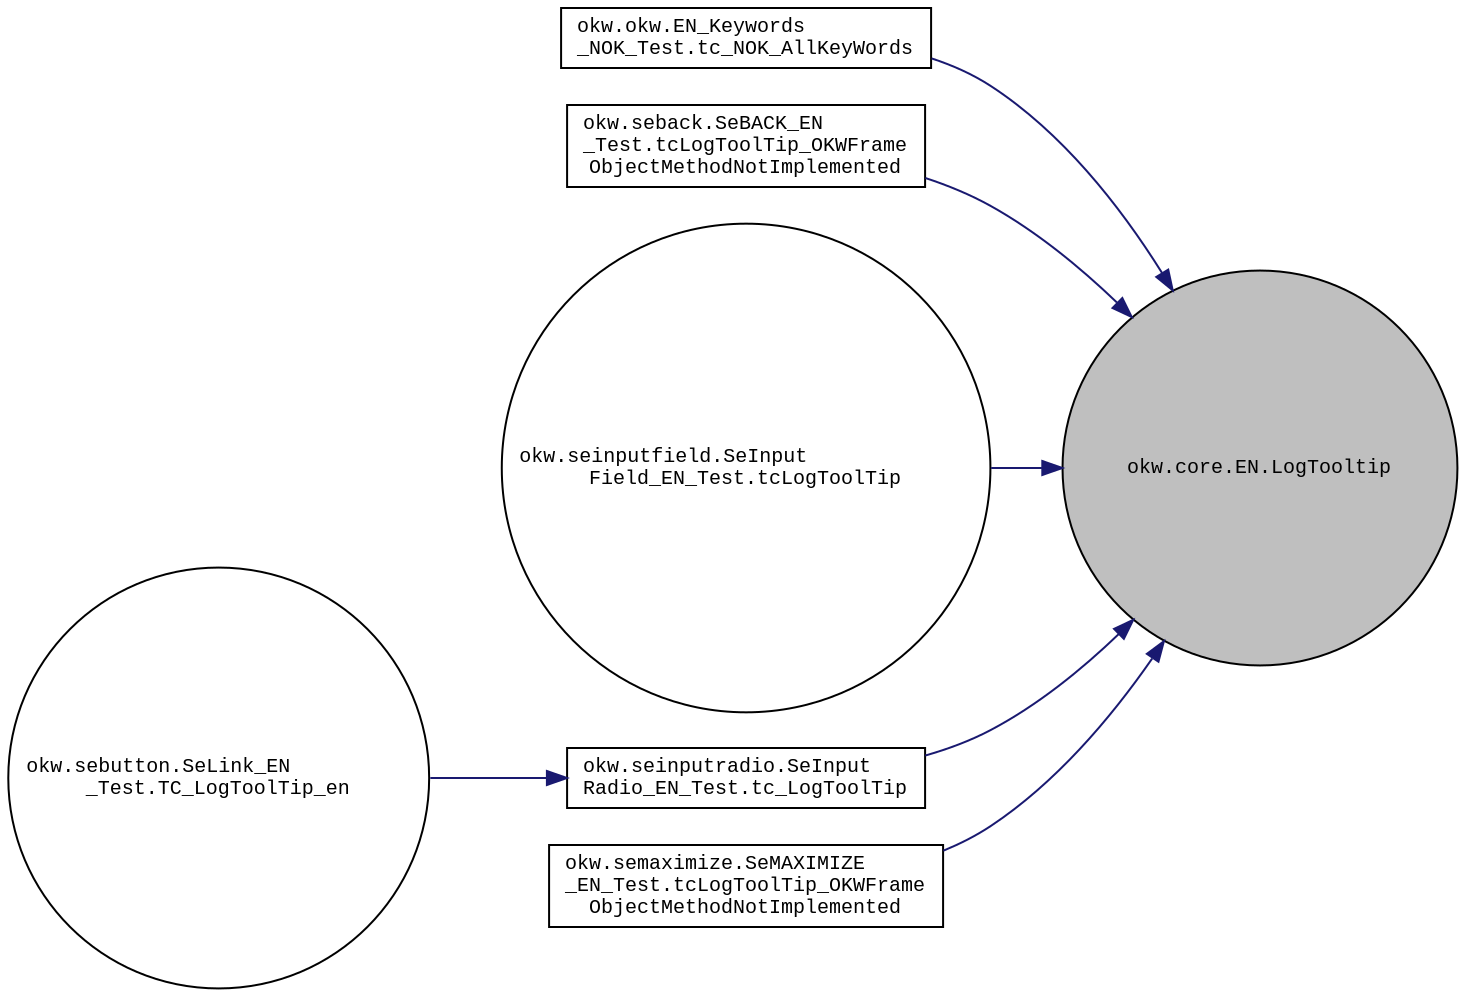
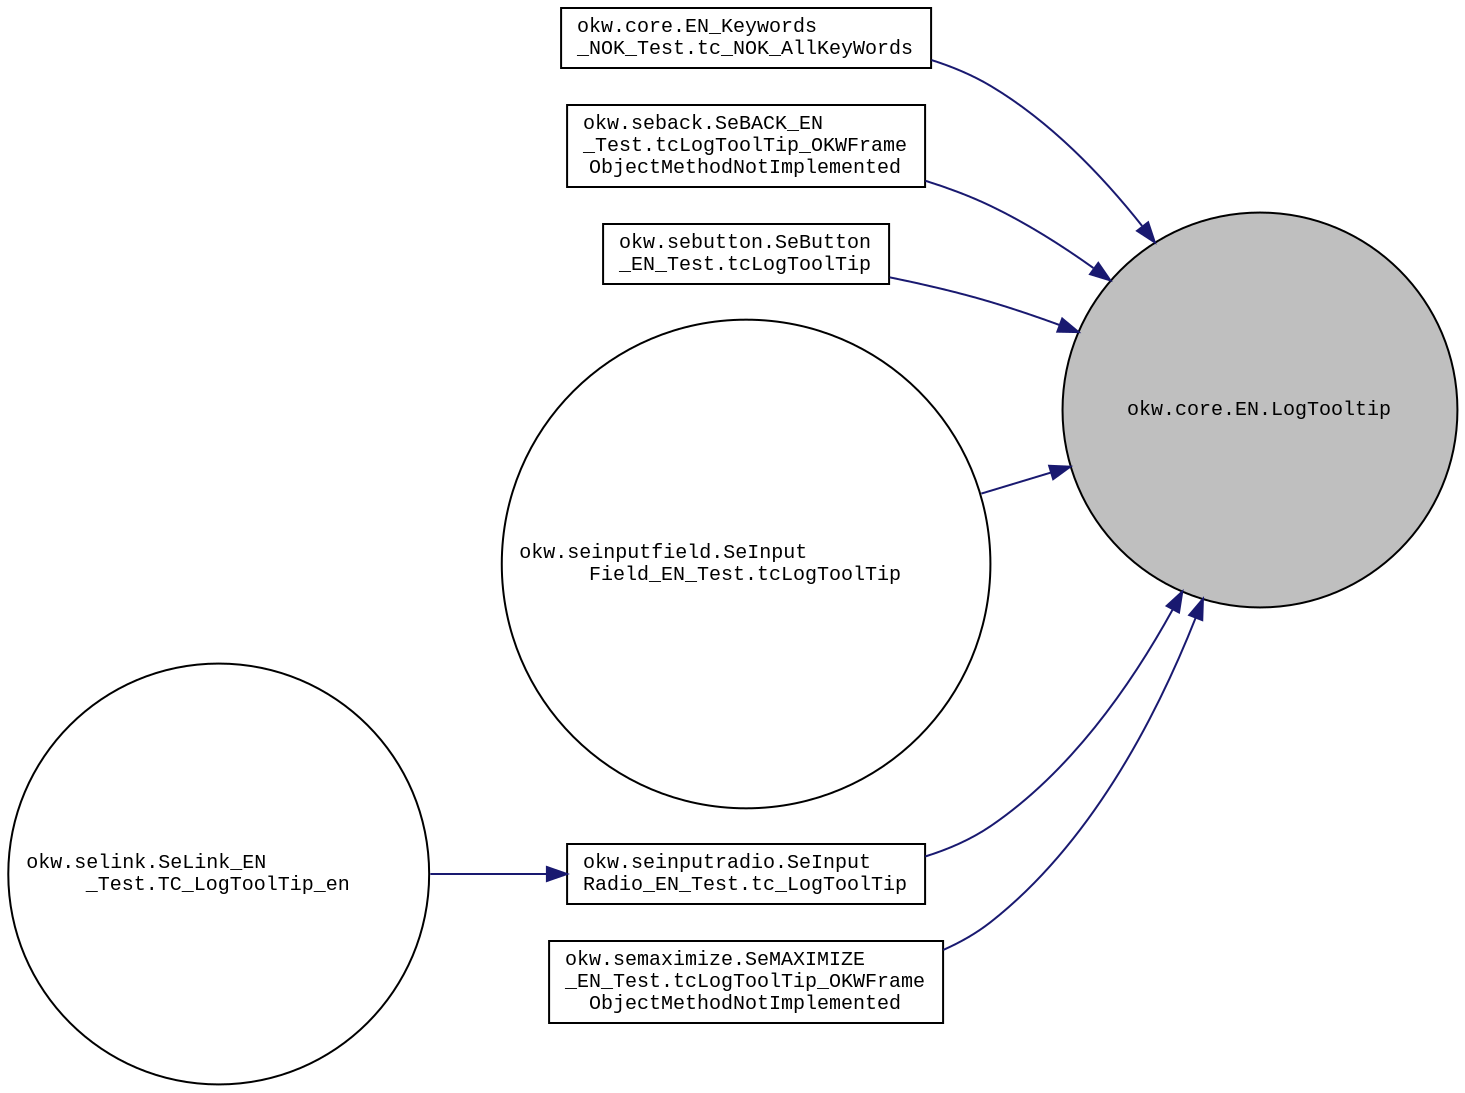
(746, 38) -> (746, 38)
none -> (746, 254)
(219, 778) -> (219, 874)
